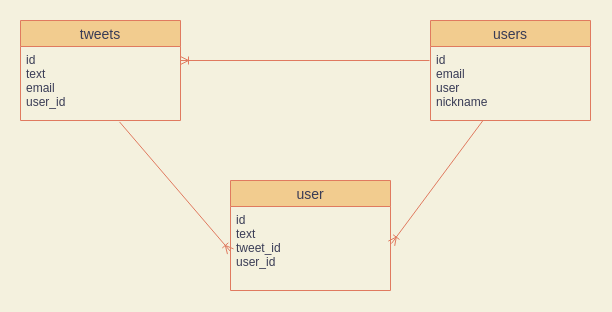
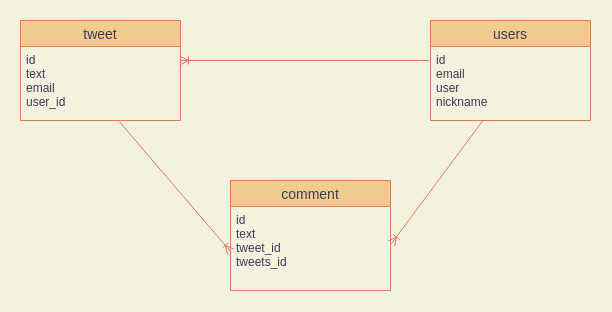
(100, 34) -> (100, 34)
(310, 194) -> (310, 194)
(241, 220) -> (241, 220)
